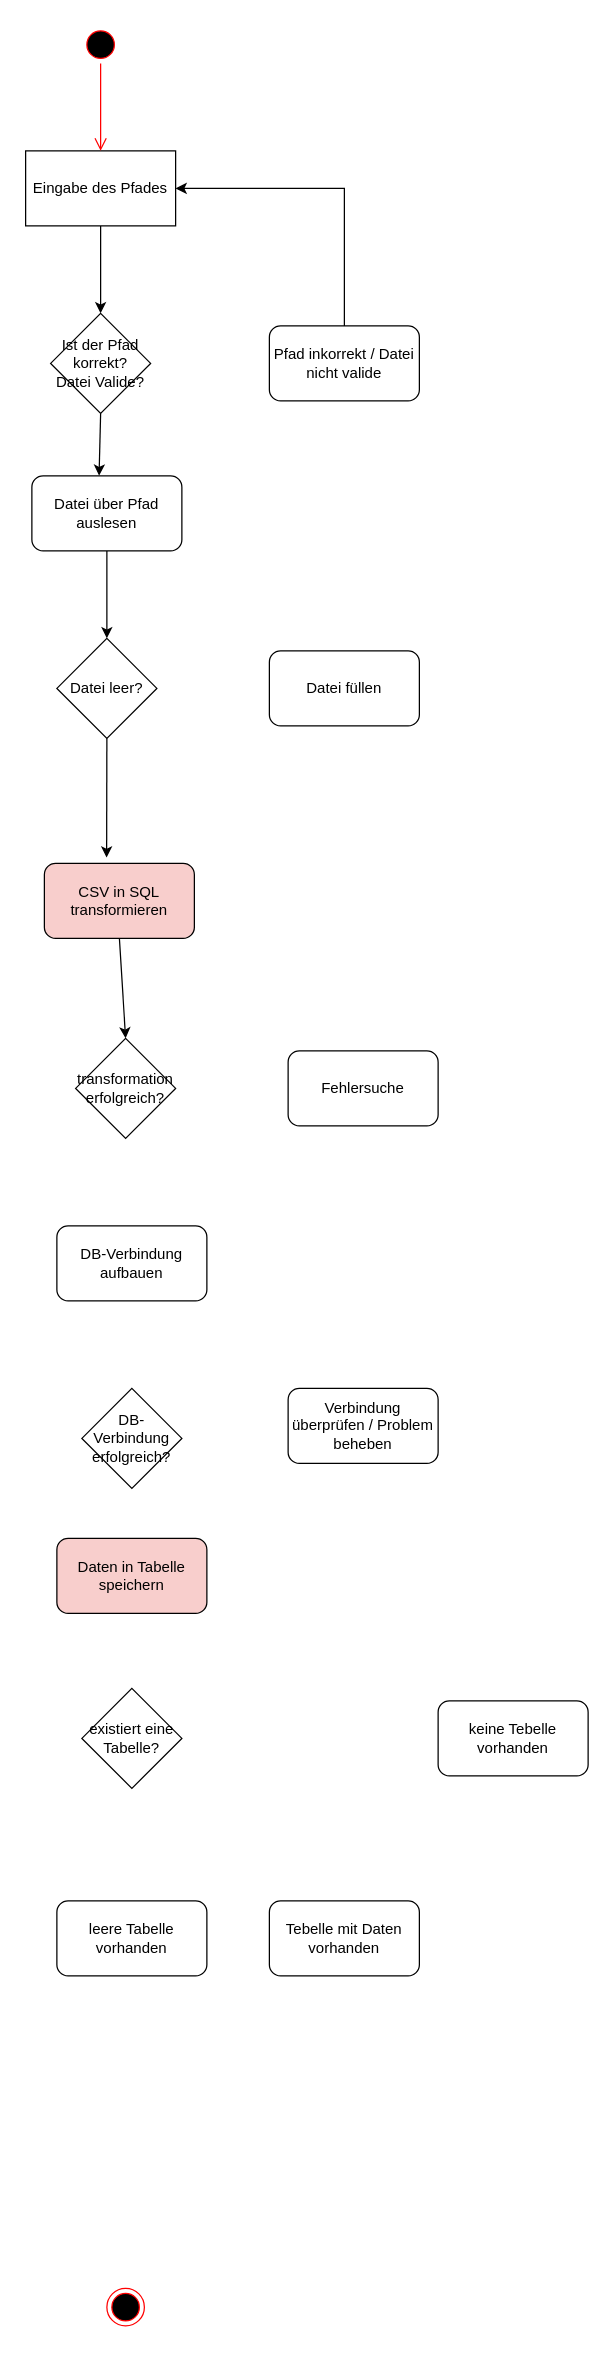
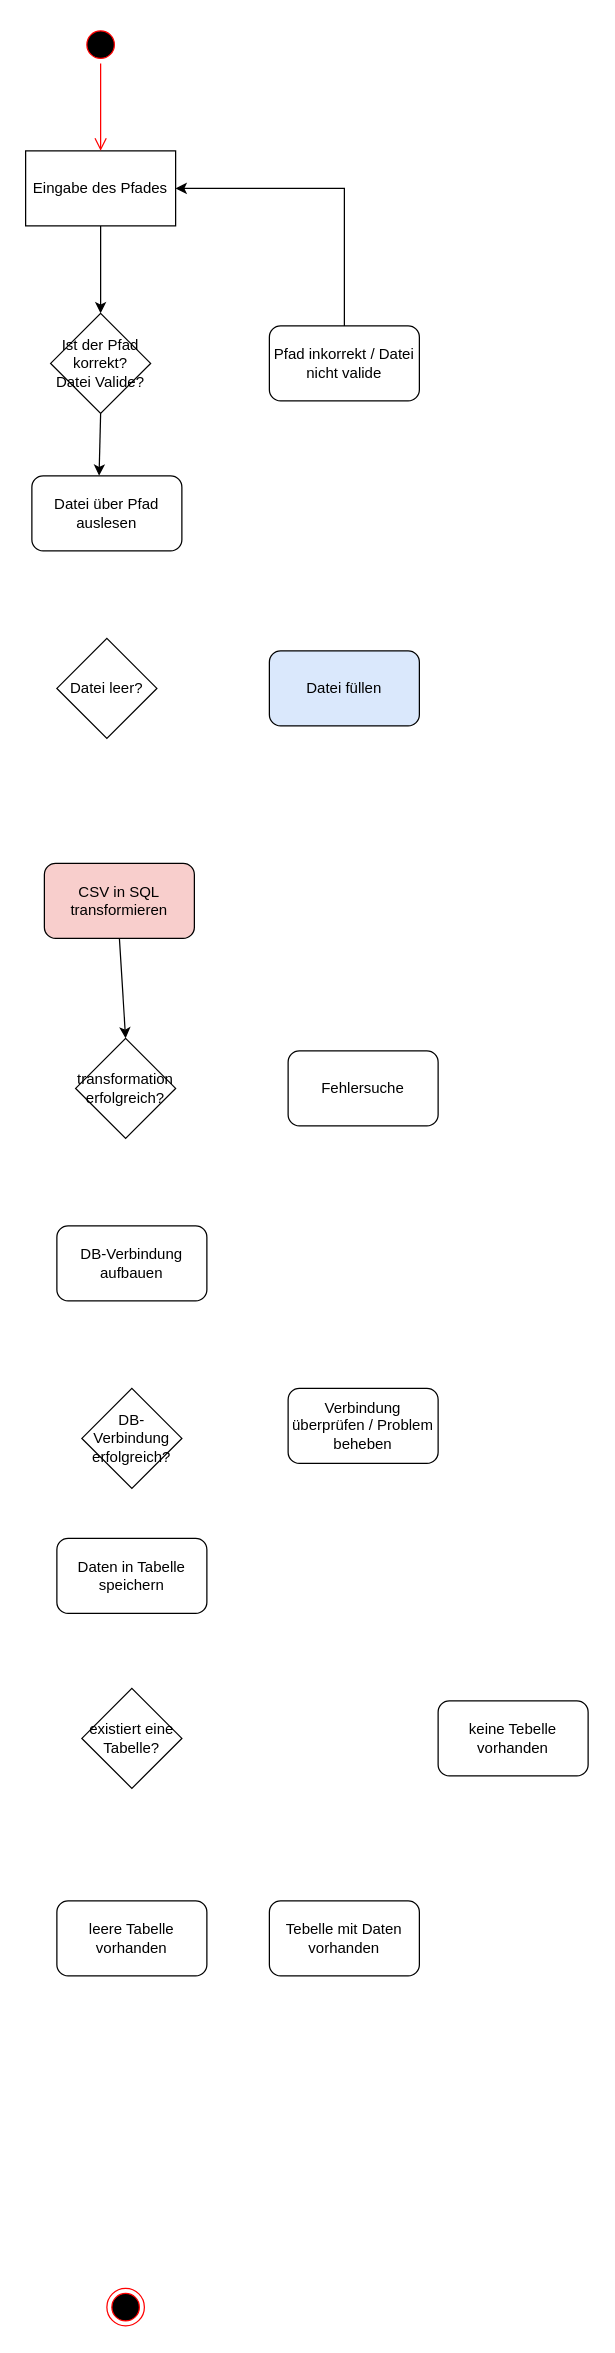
(107, 590) -> none
(344, 688) -> (344, 688)
(107, 793) -> none
(132, 1576) -> (132, 1576)
